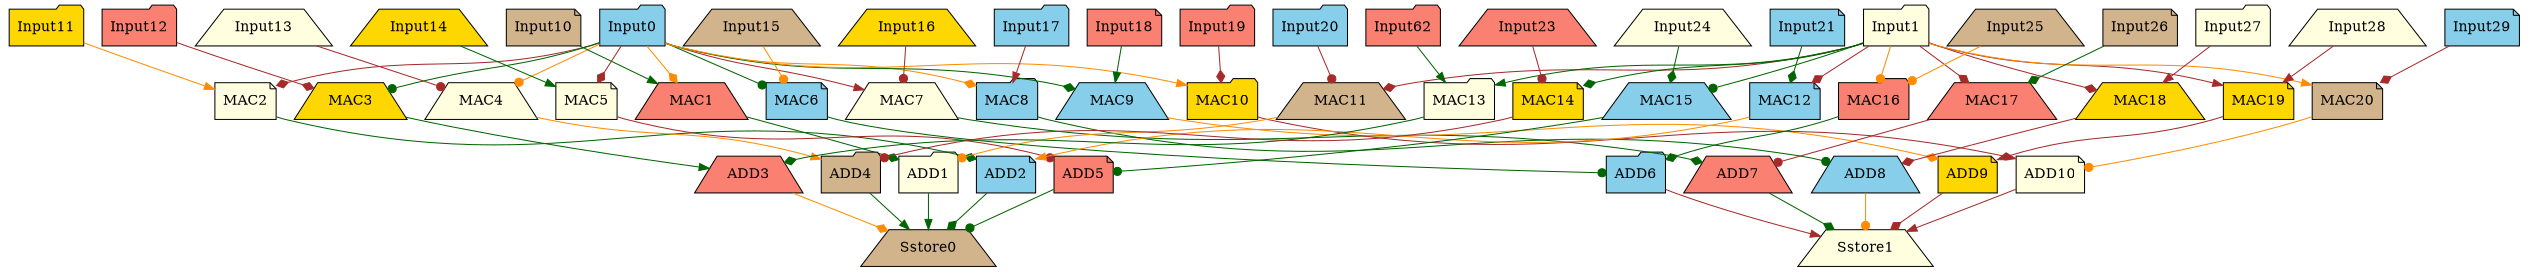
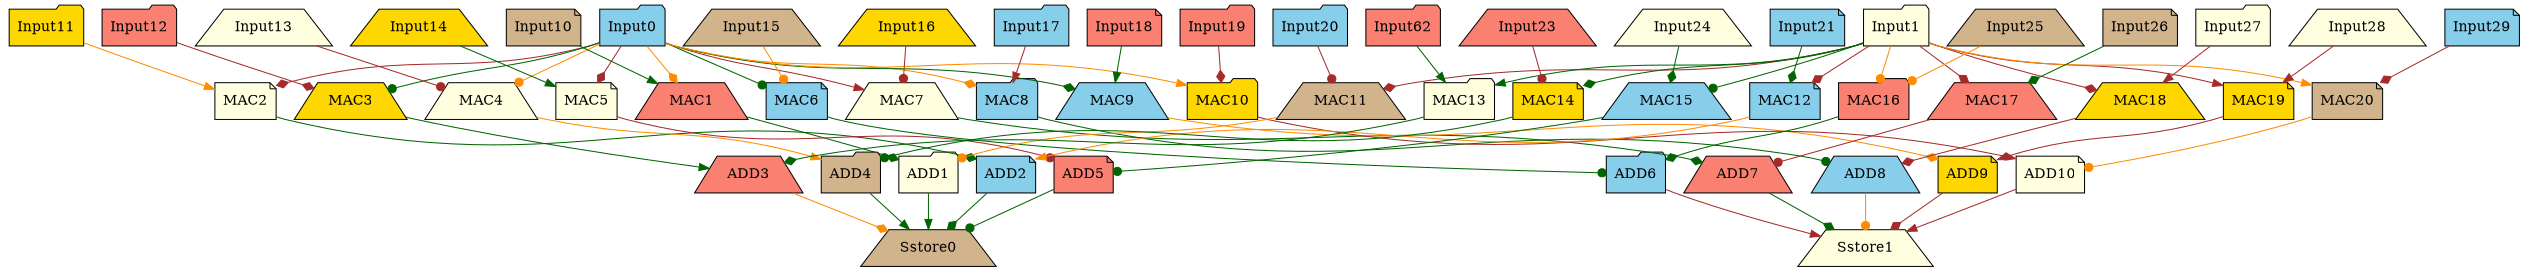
(1200, 136) -> (1200, 136)
